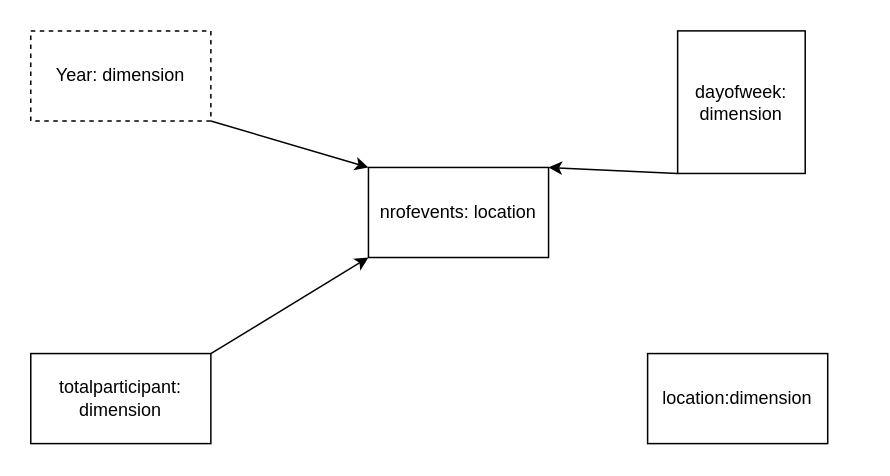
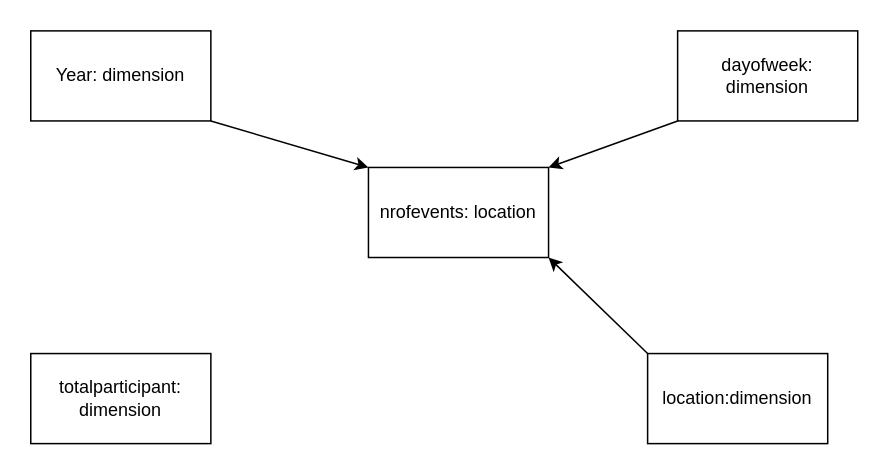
(121, 76) -> (121, 76)
(741, 102) -> (767, 76)
(285, 308) -> none
none -> (601, 309)
